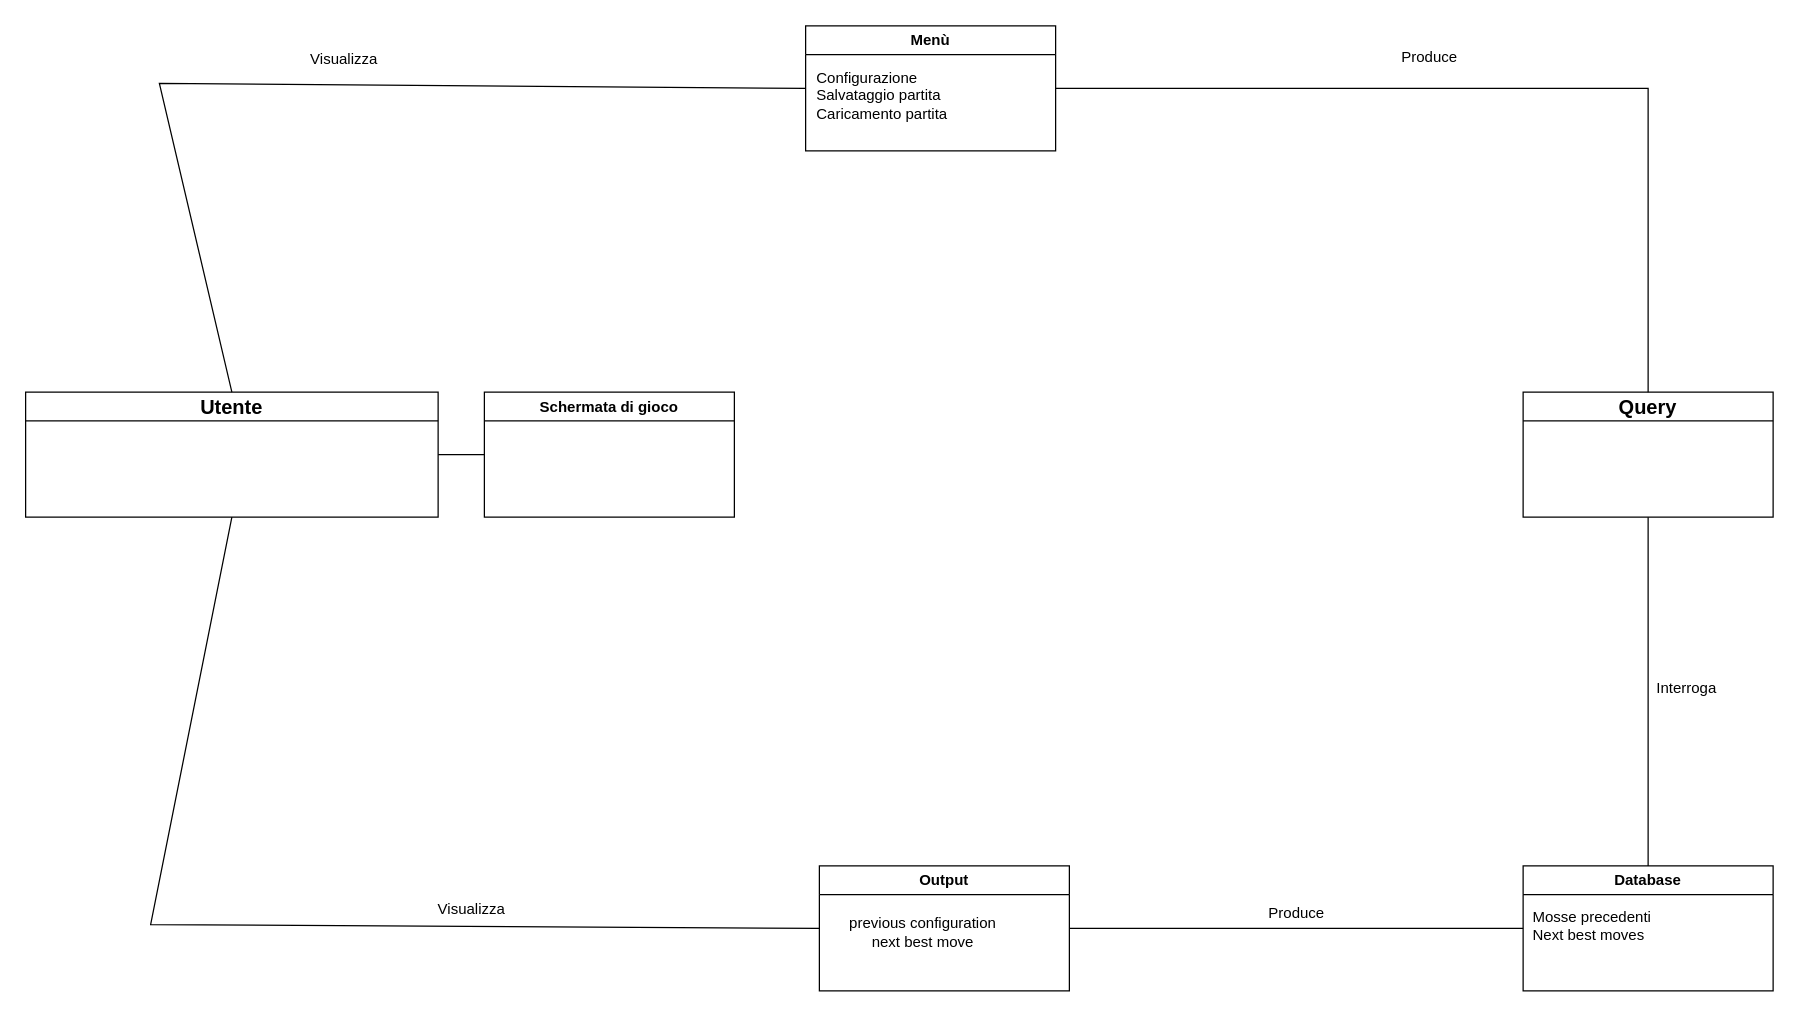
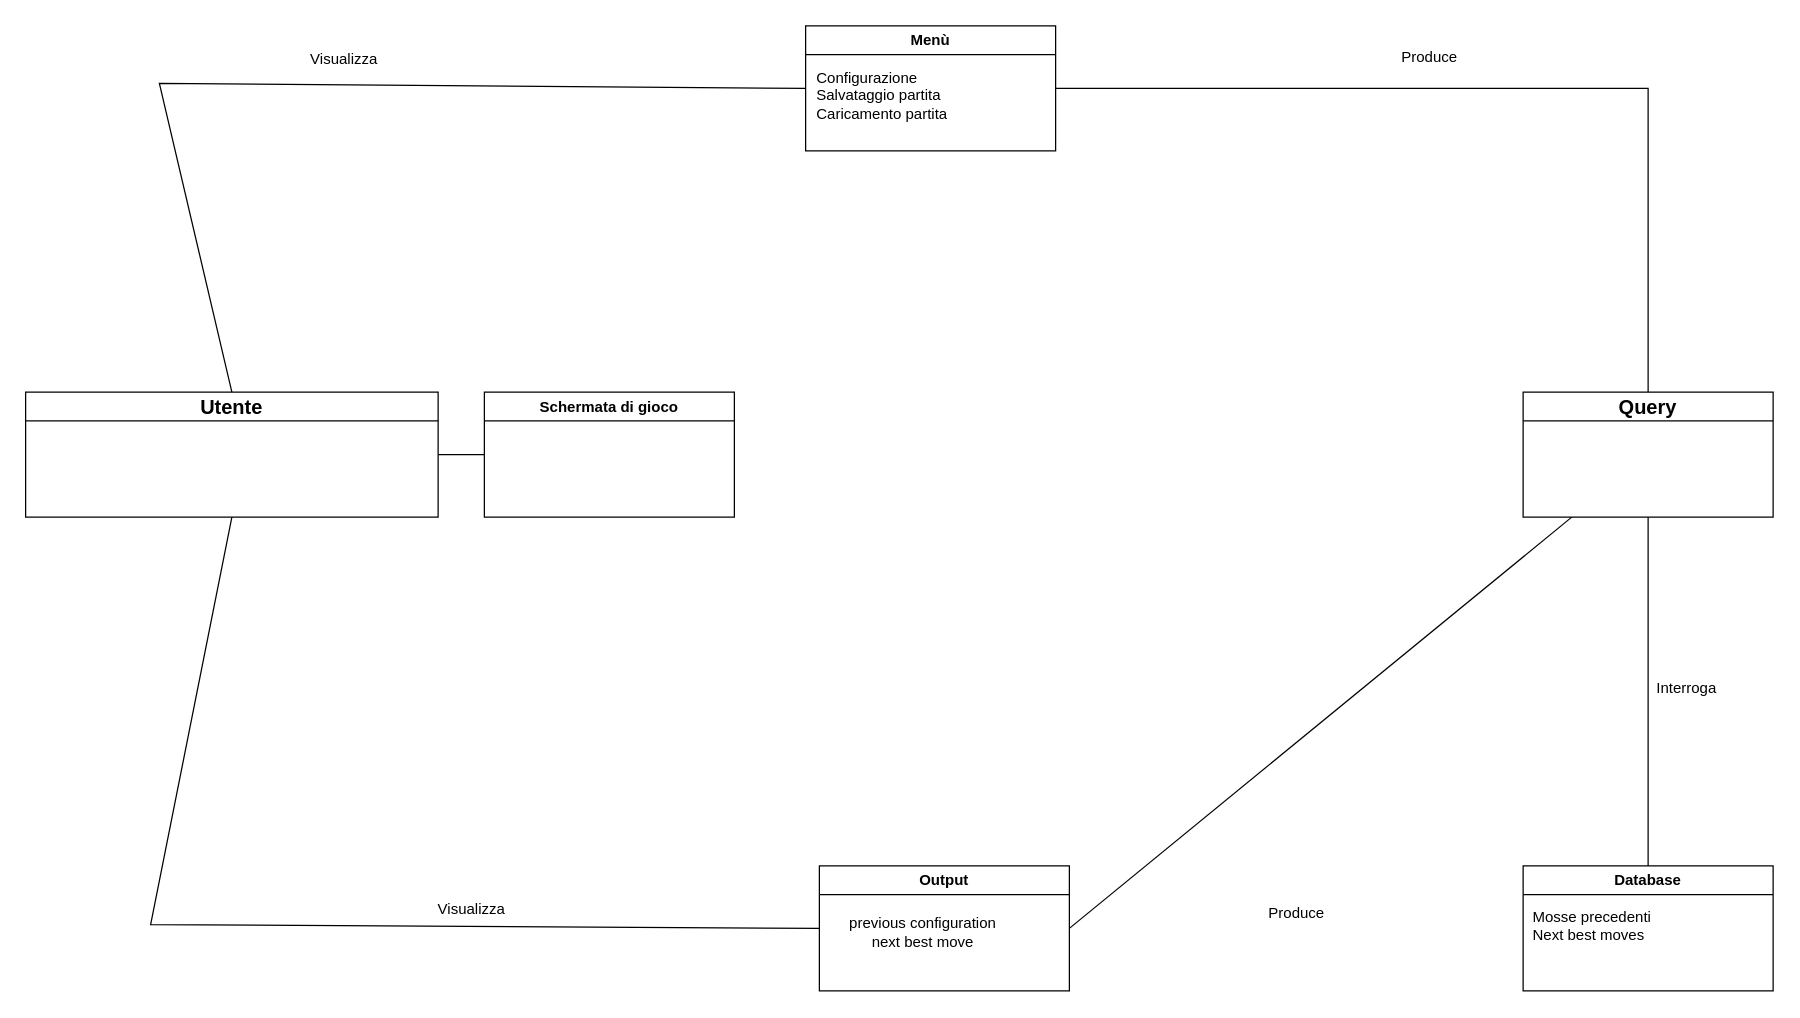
(1296, 928) -> (1320, 723)
